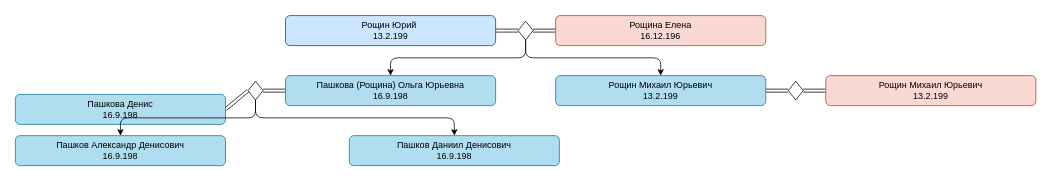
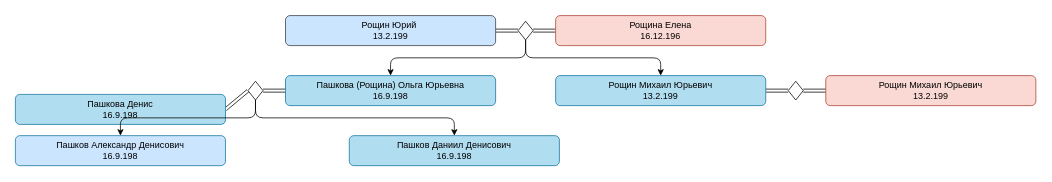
(120, 150) -> (120, 150)
